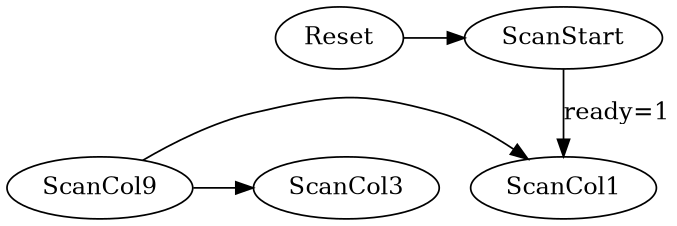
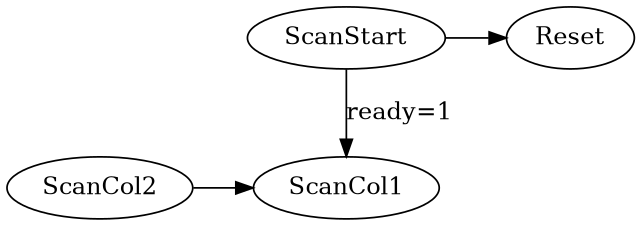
(425, 38) -> (467, 38)
(100, 188) -> (100, 188)
(346, 188) -> none
